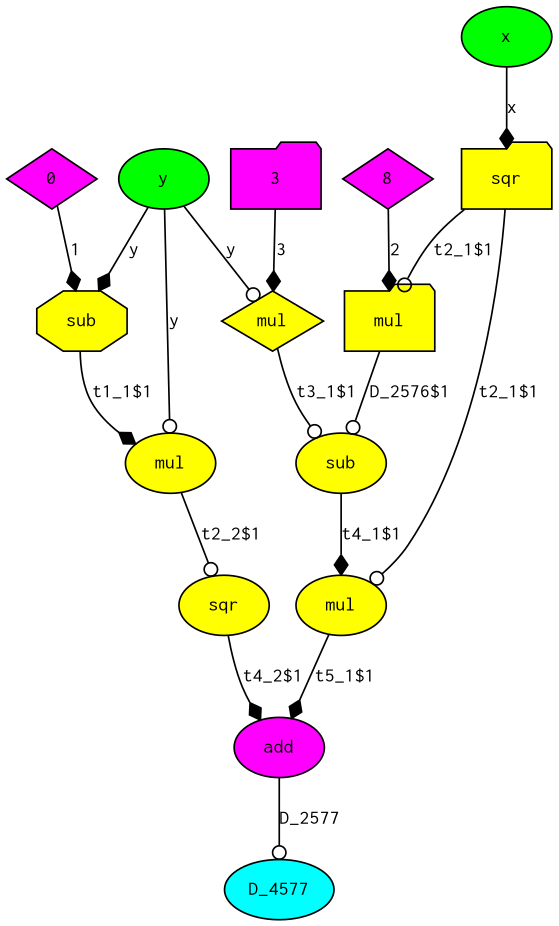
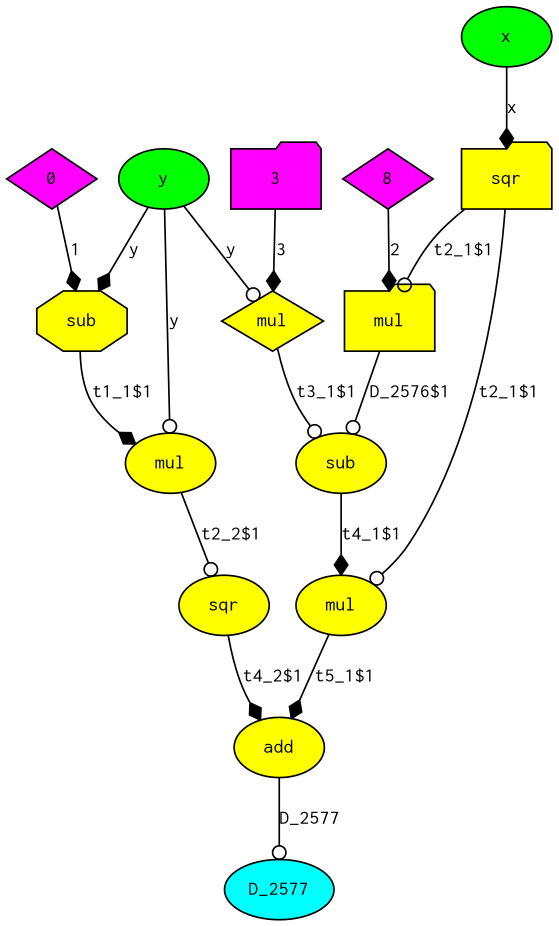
(279, 747) -> (279, 747)
(279, 890) -> (279, 890)
